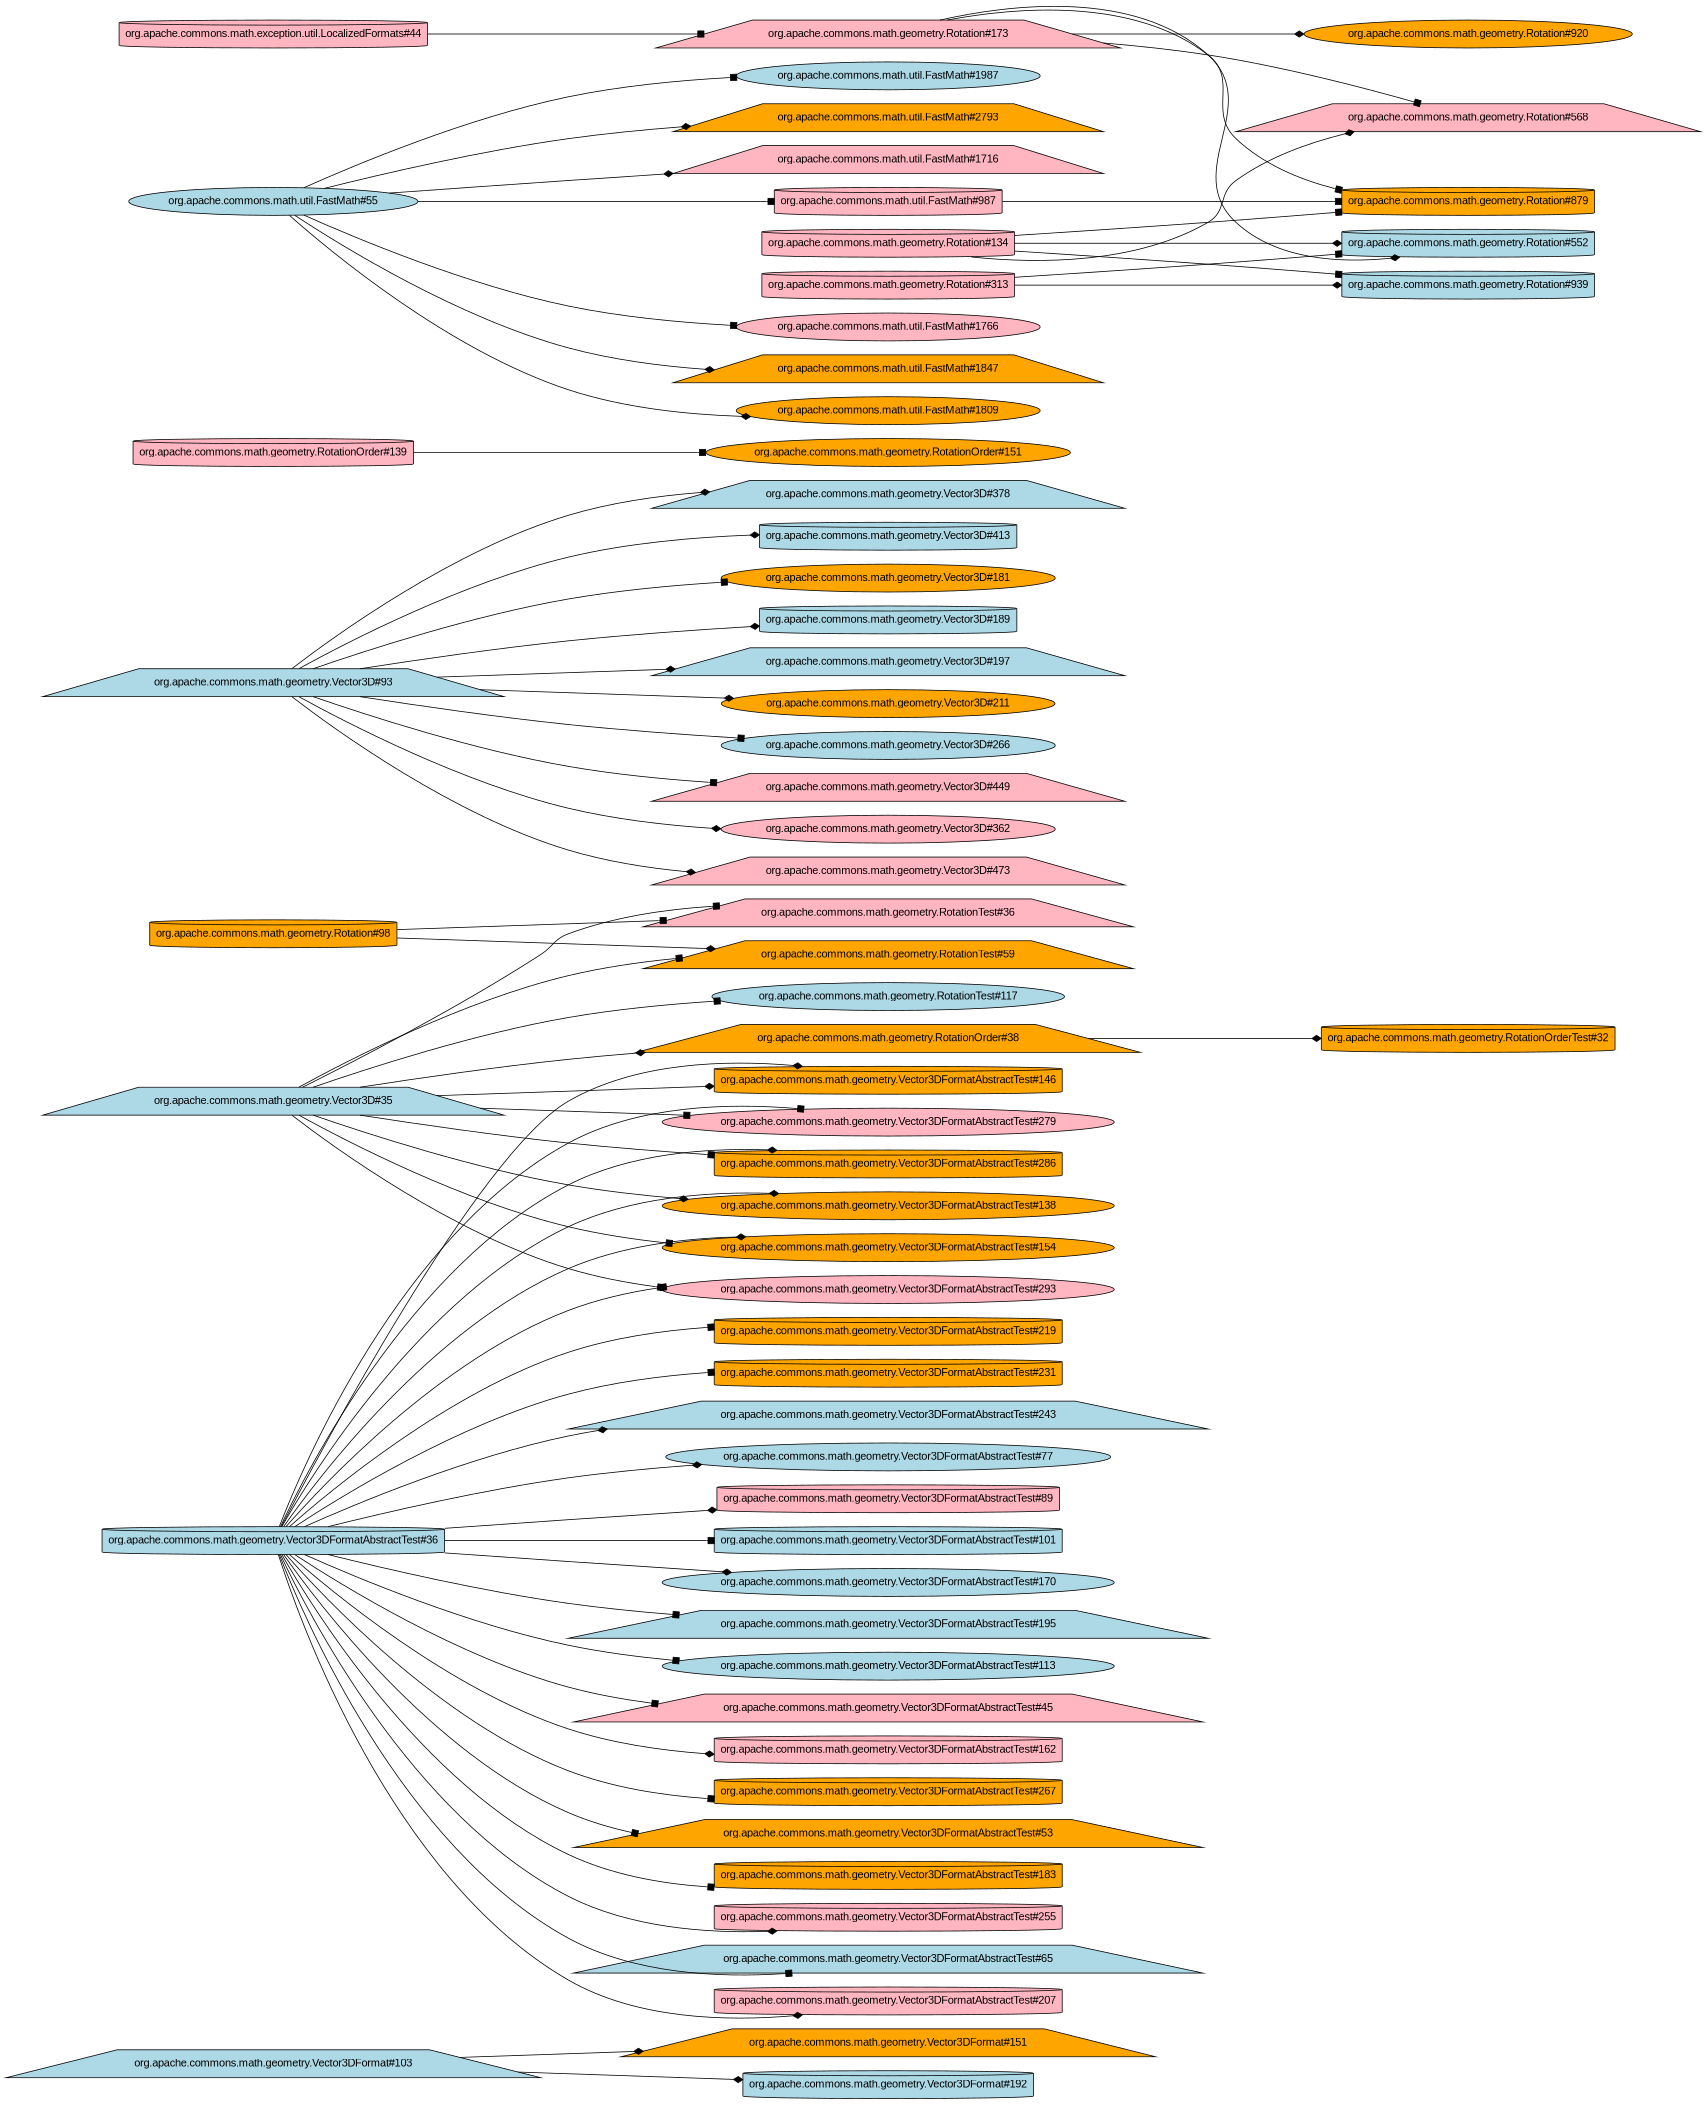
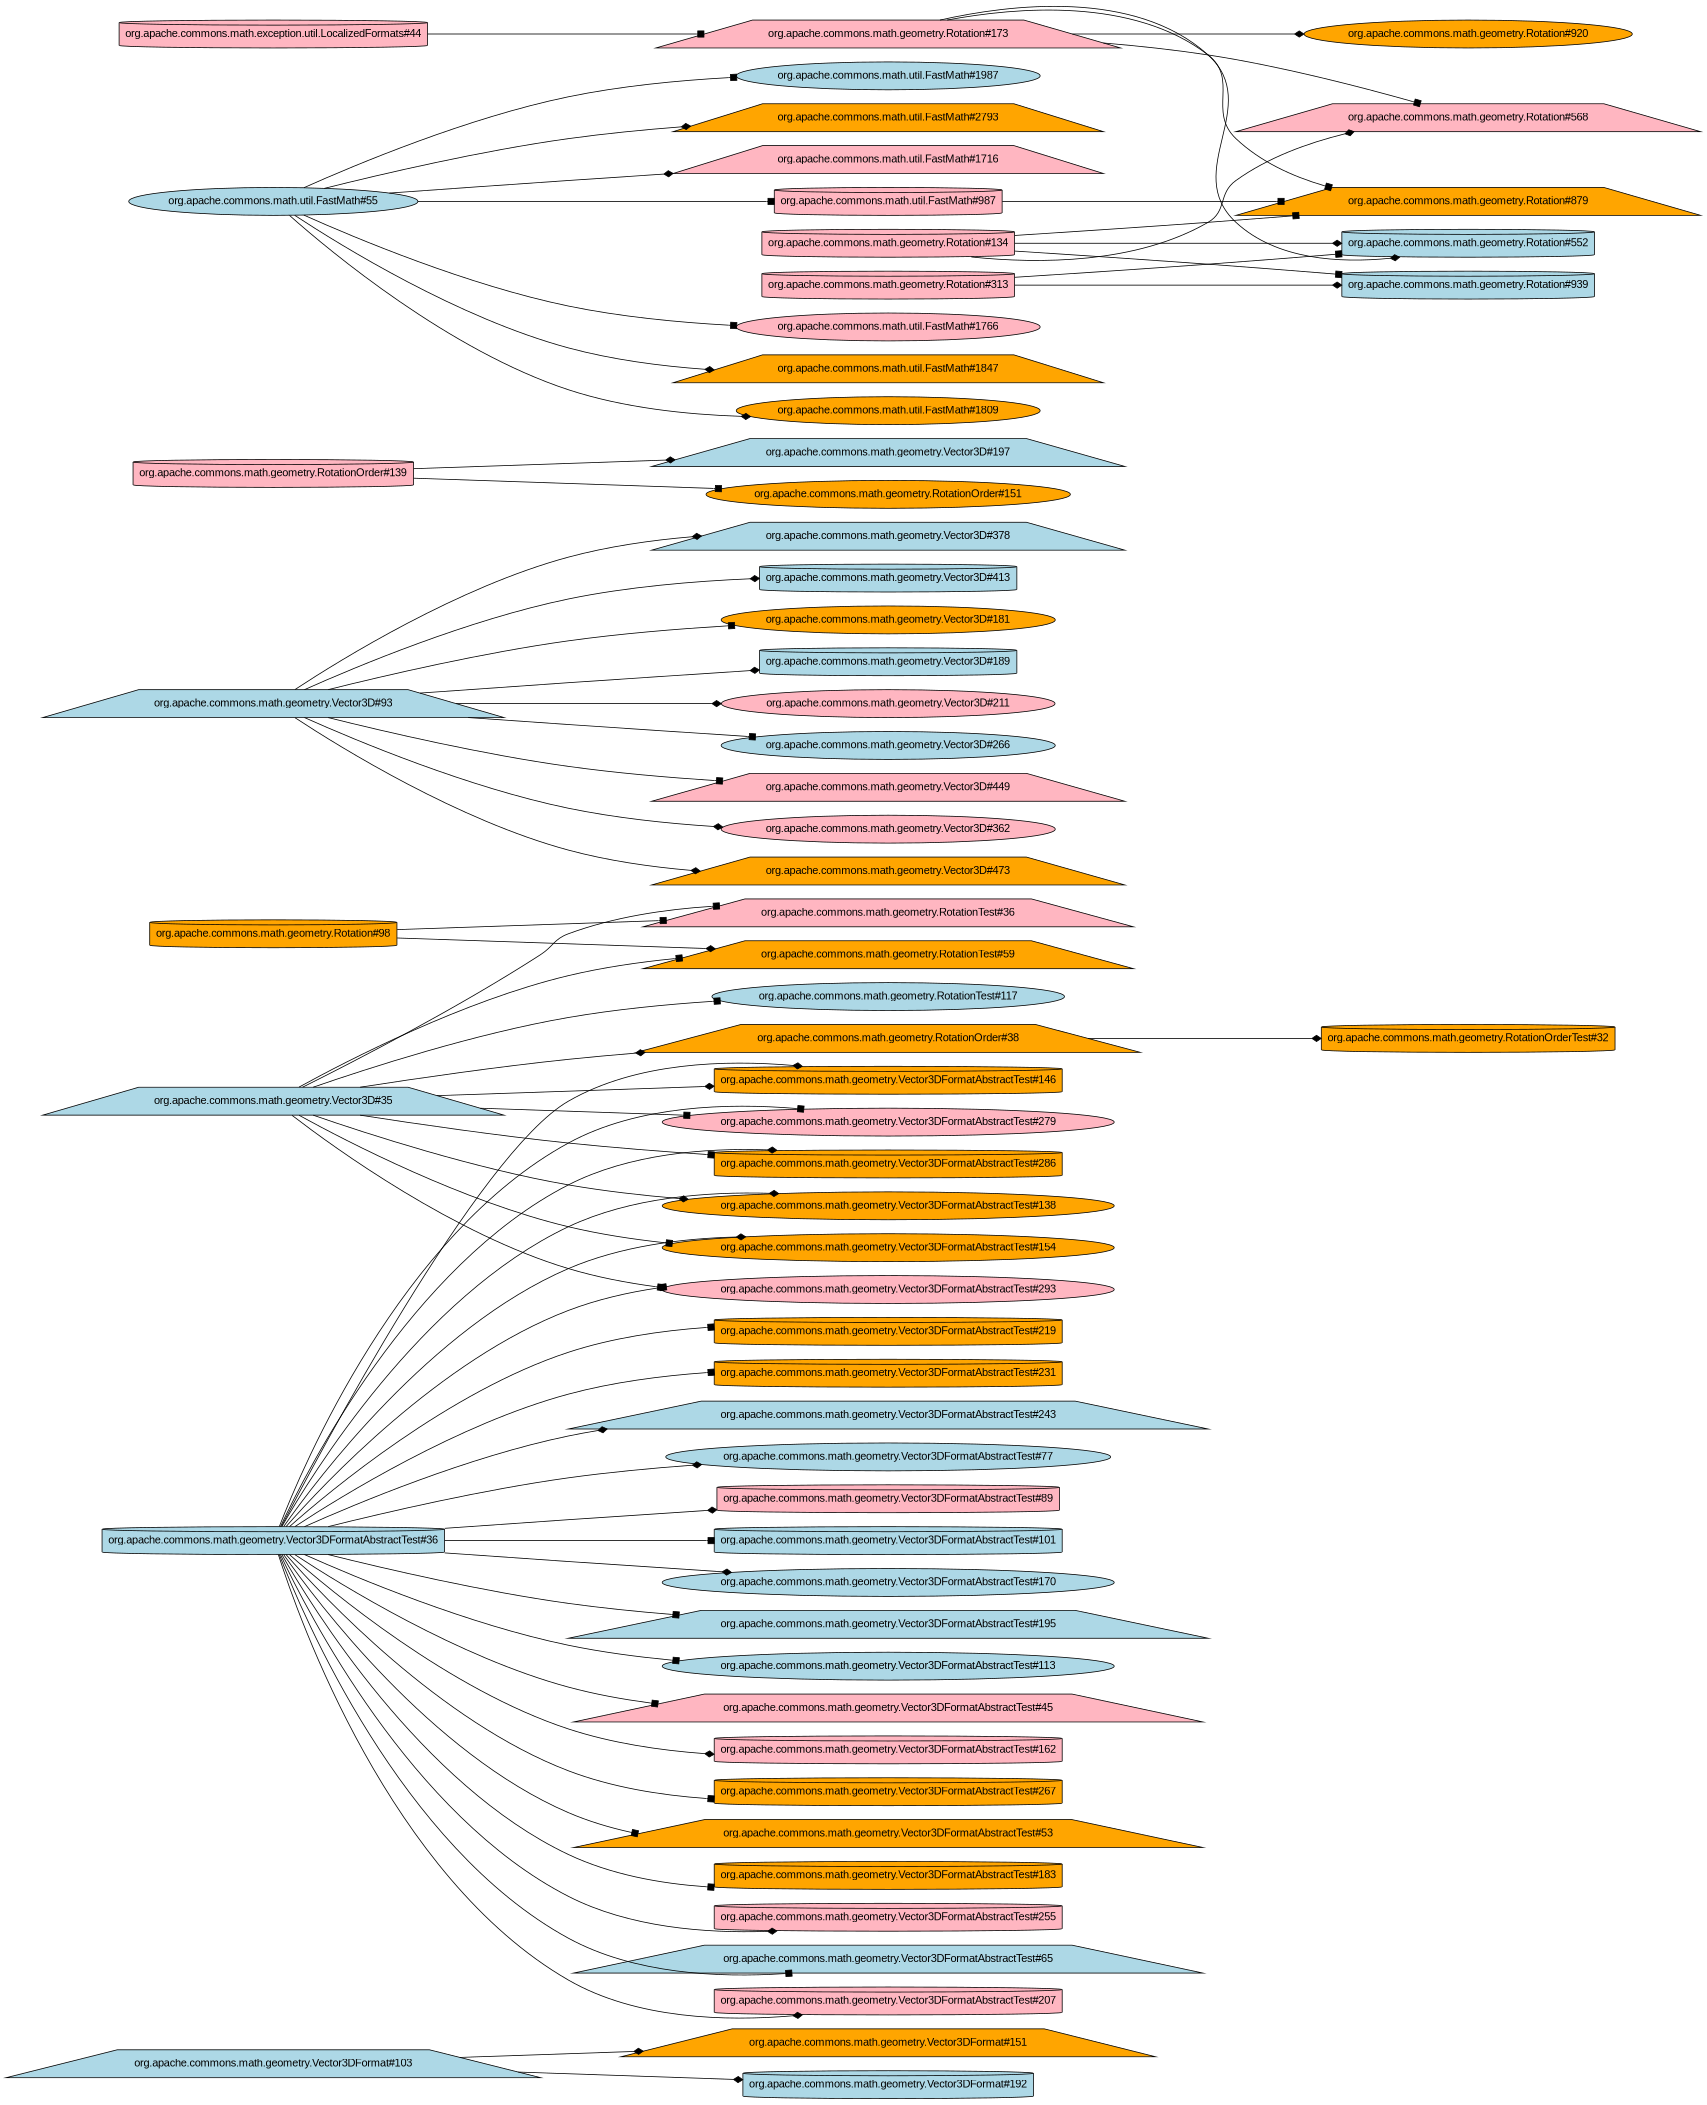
(1468, 201) -> (1468, 201)
(551, 673) -> (540, 464)
(888, 704) -> (888, 704)
(888, 871) -> (888, 871)
